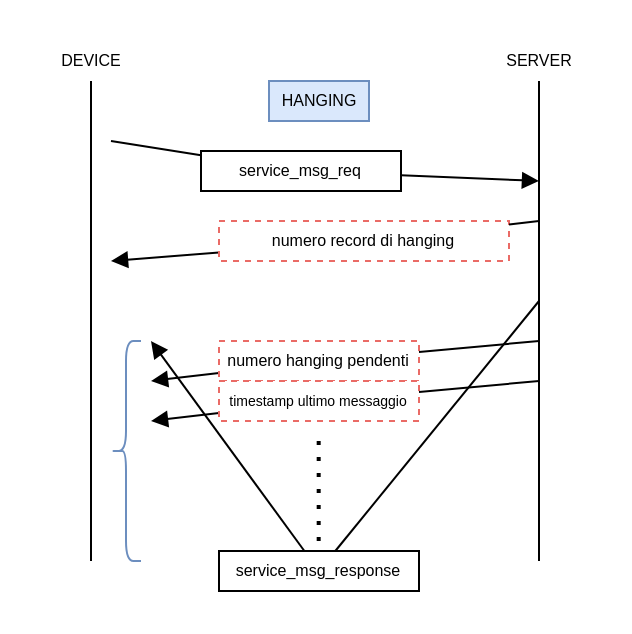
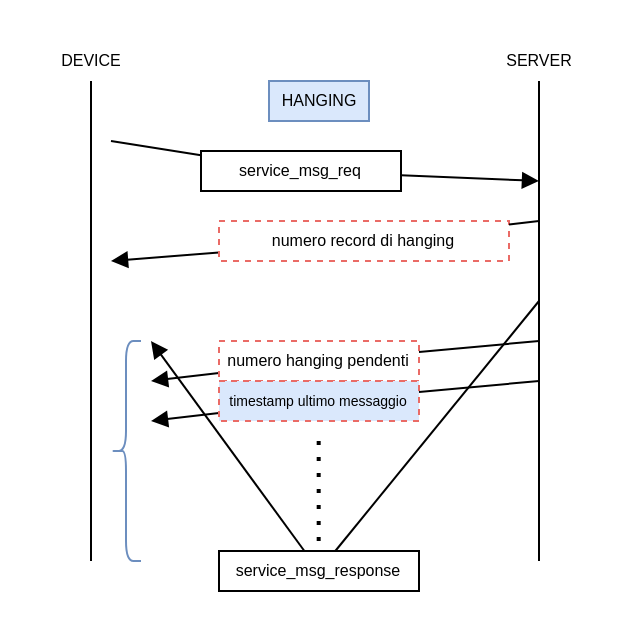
(319, 401) -> (319, 401)
